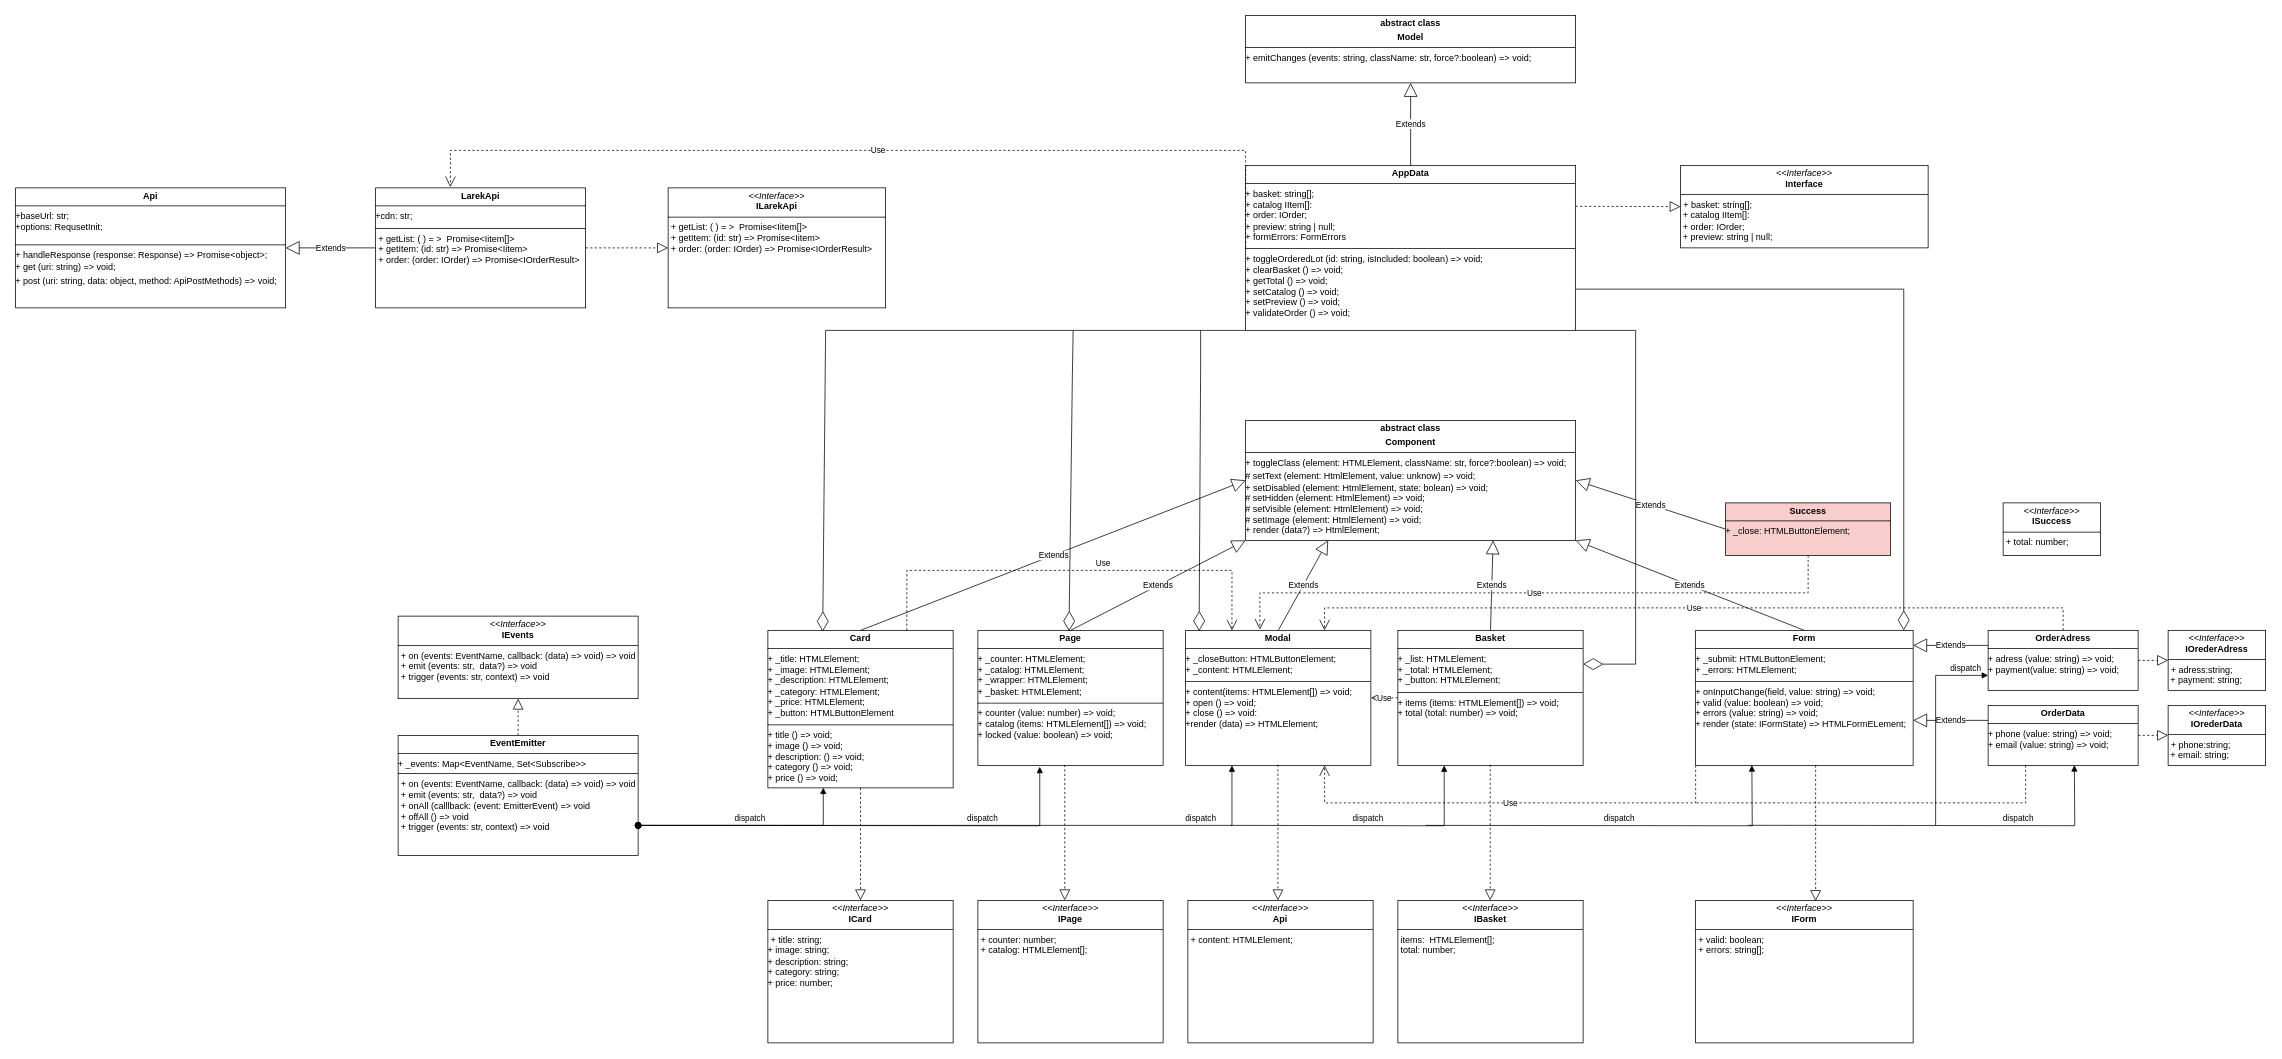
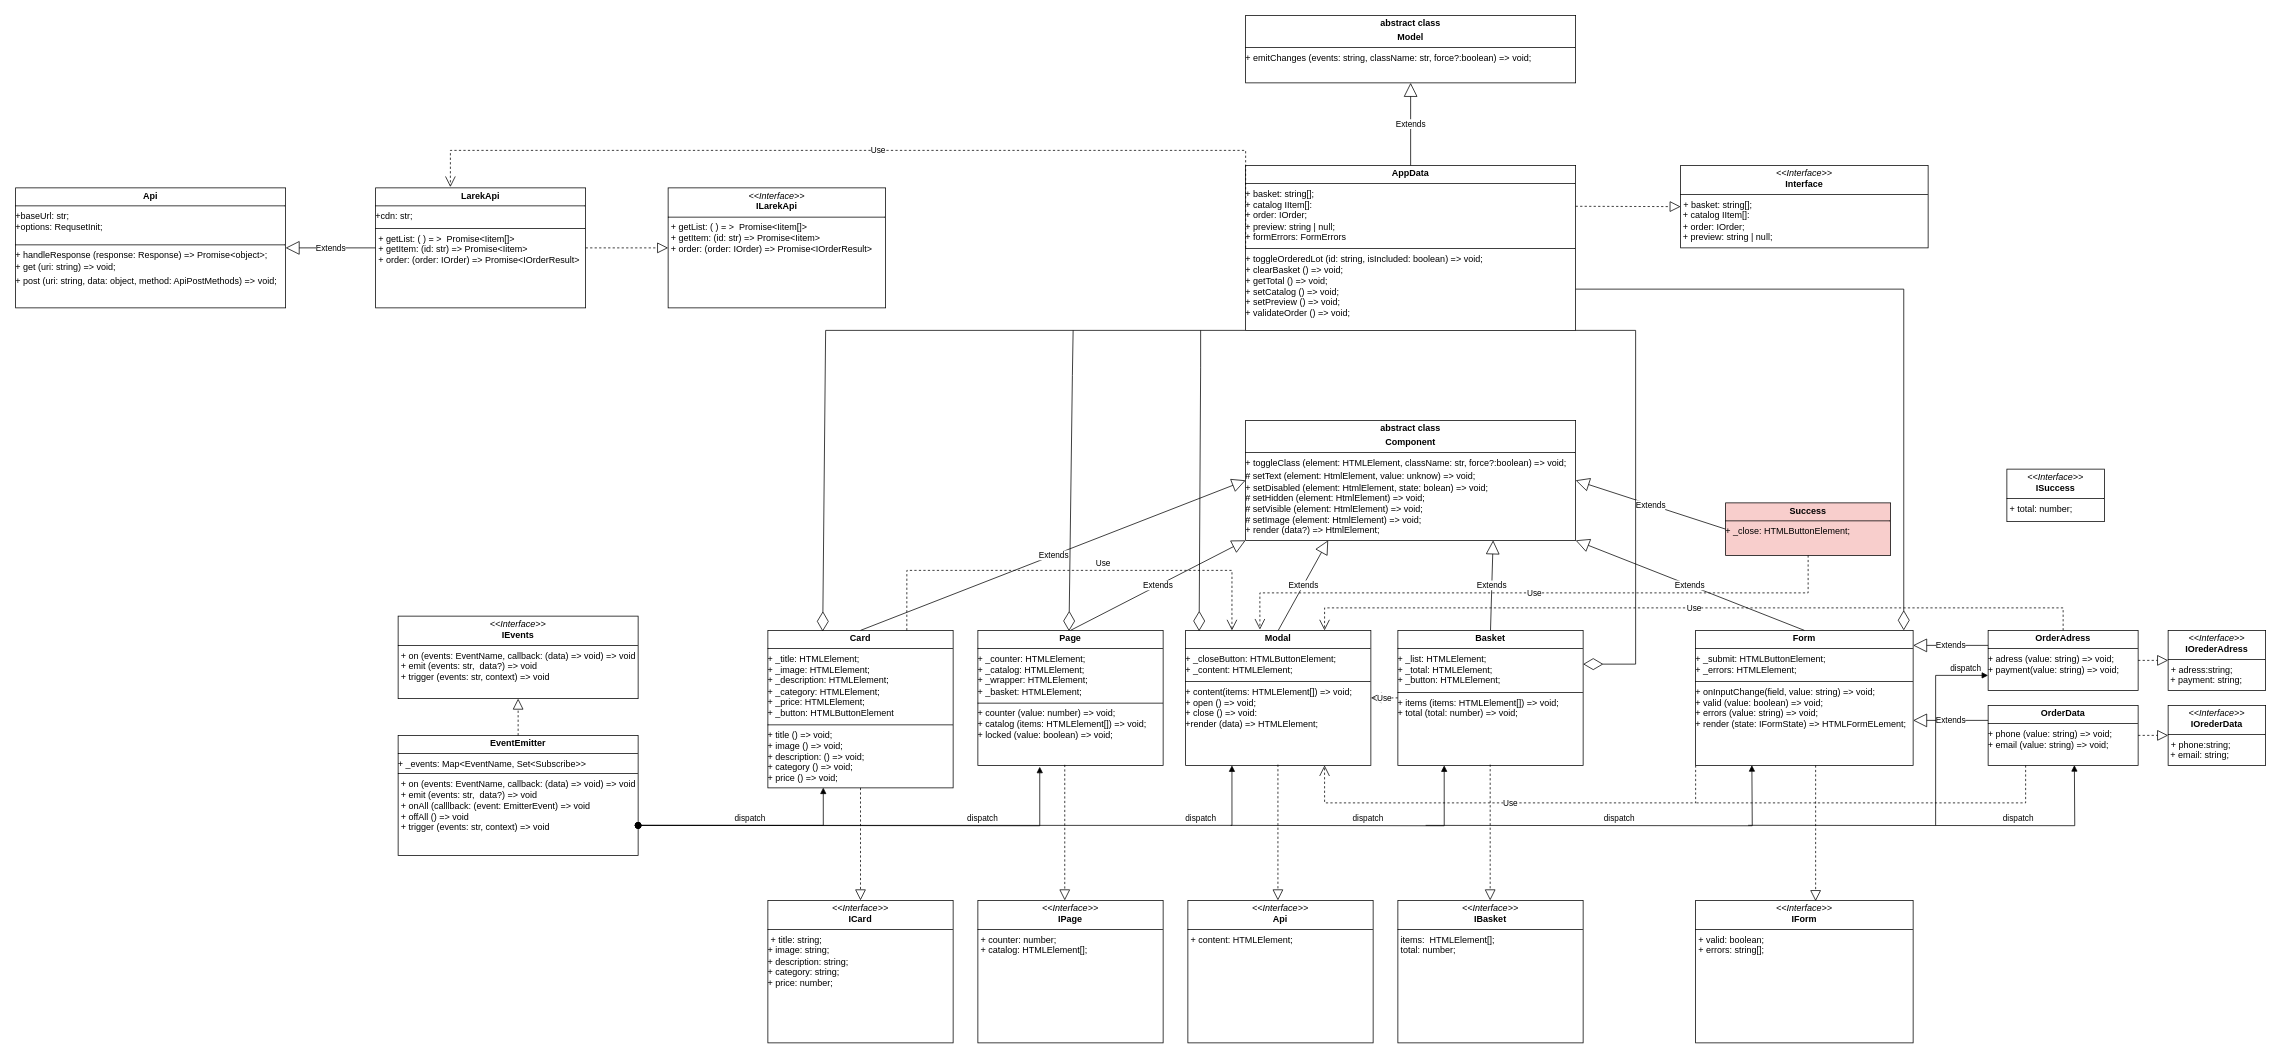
(2052, 529) -> (2055, 495)
